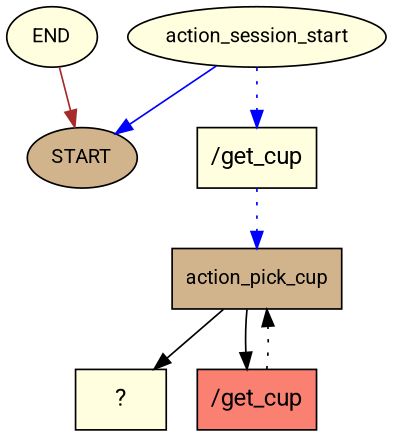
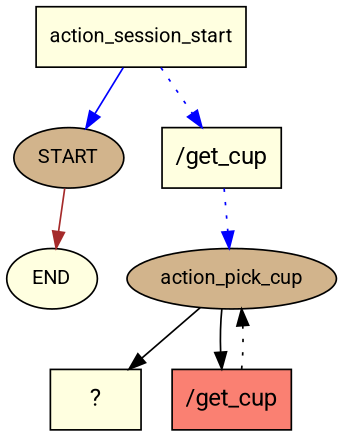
(257, 37) -> (141, 37)
(65, 89) -> (62, 210)
(257, 279) -> (232, 279)
